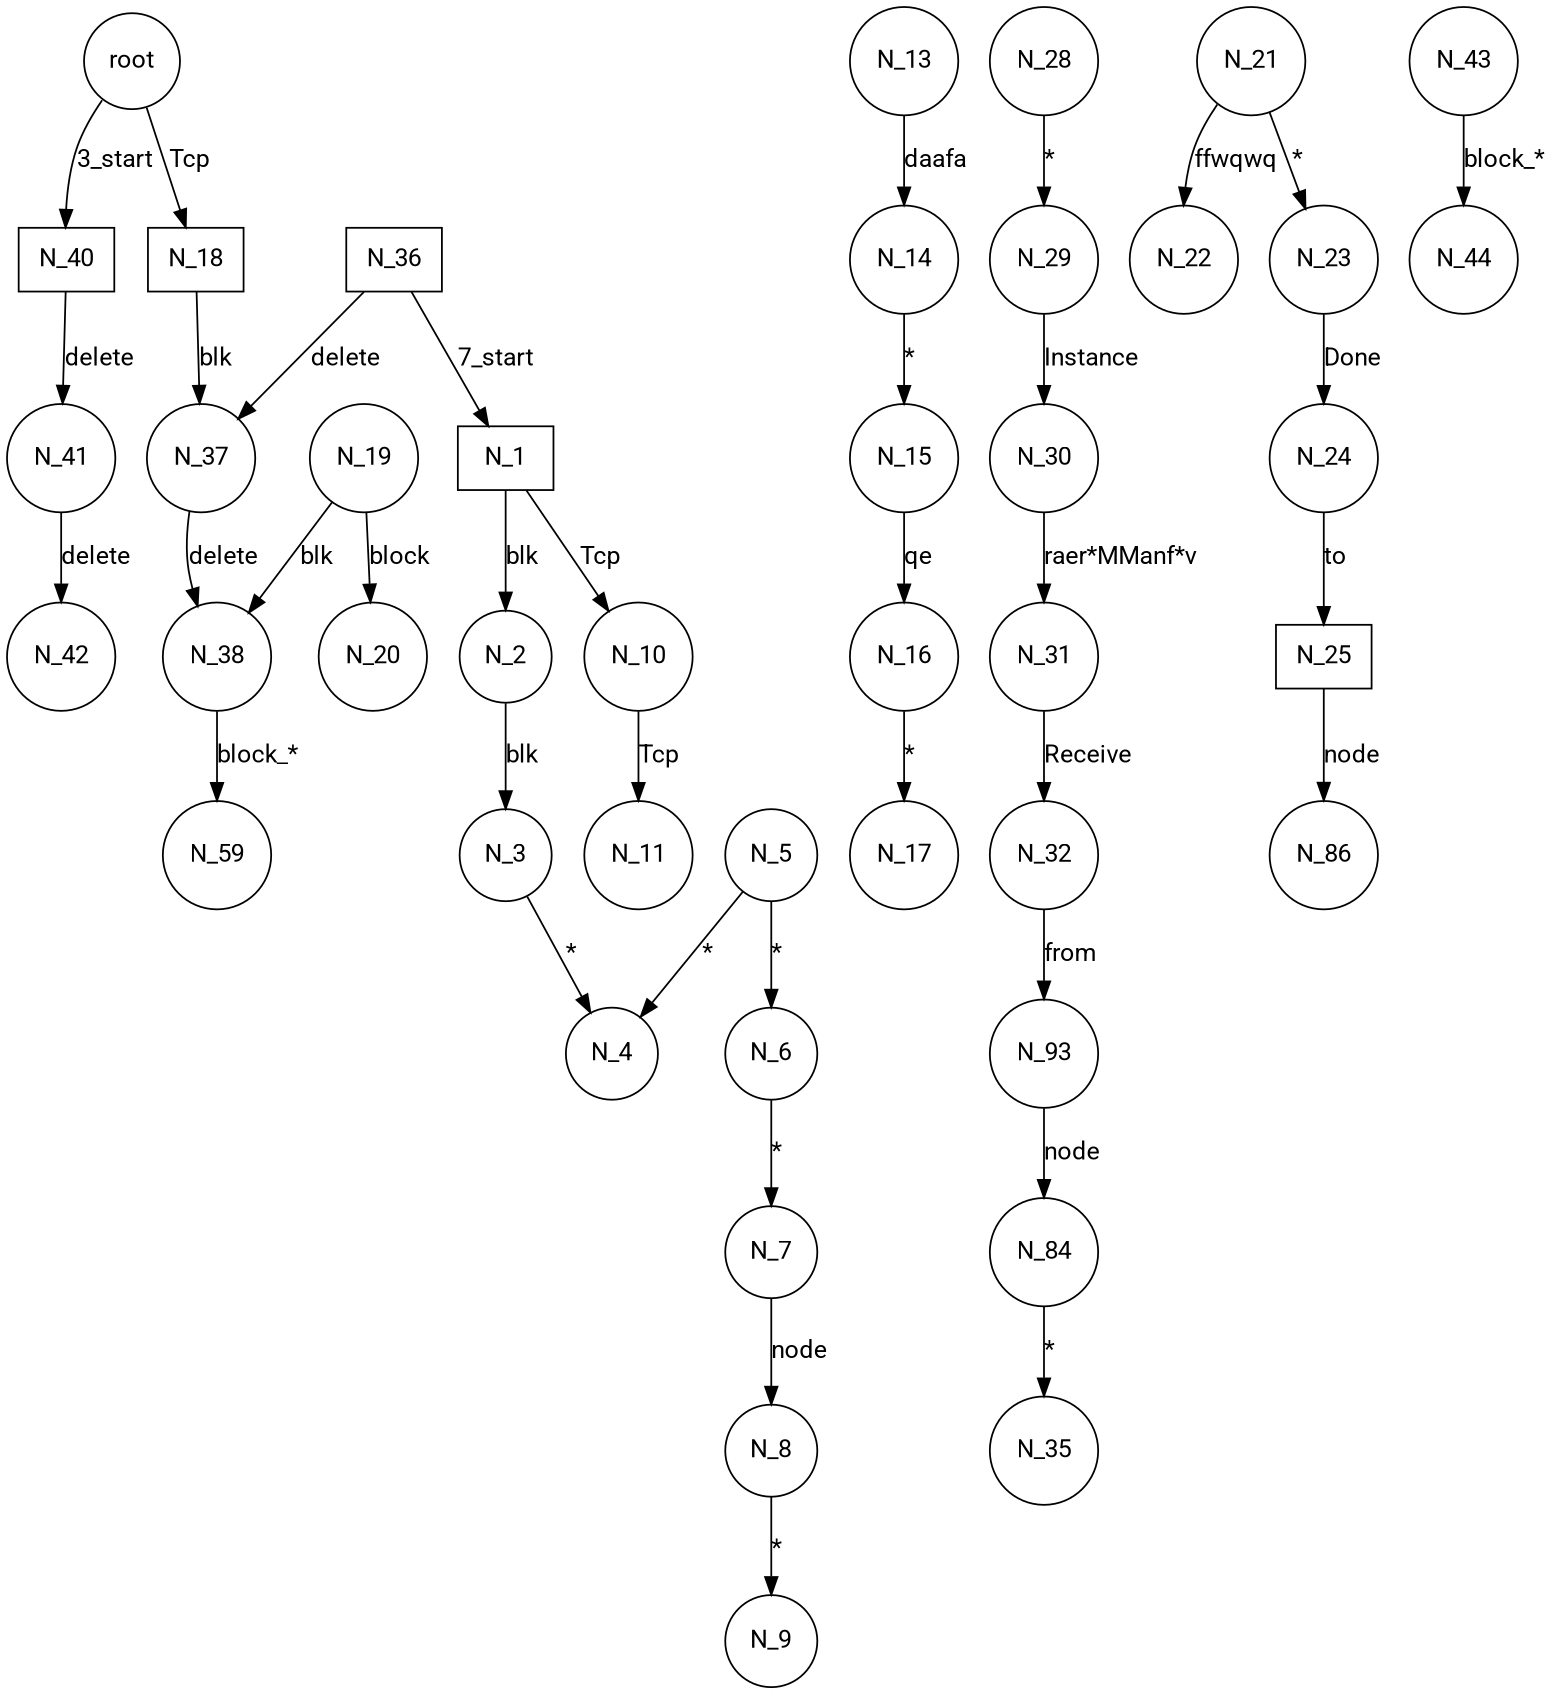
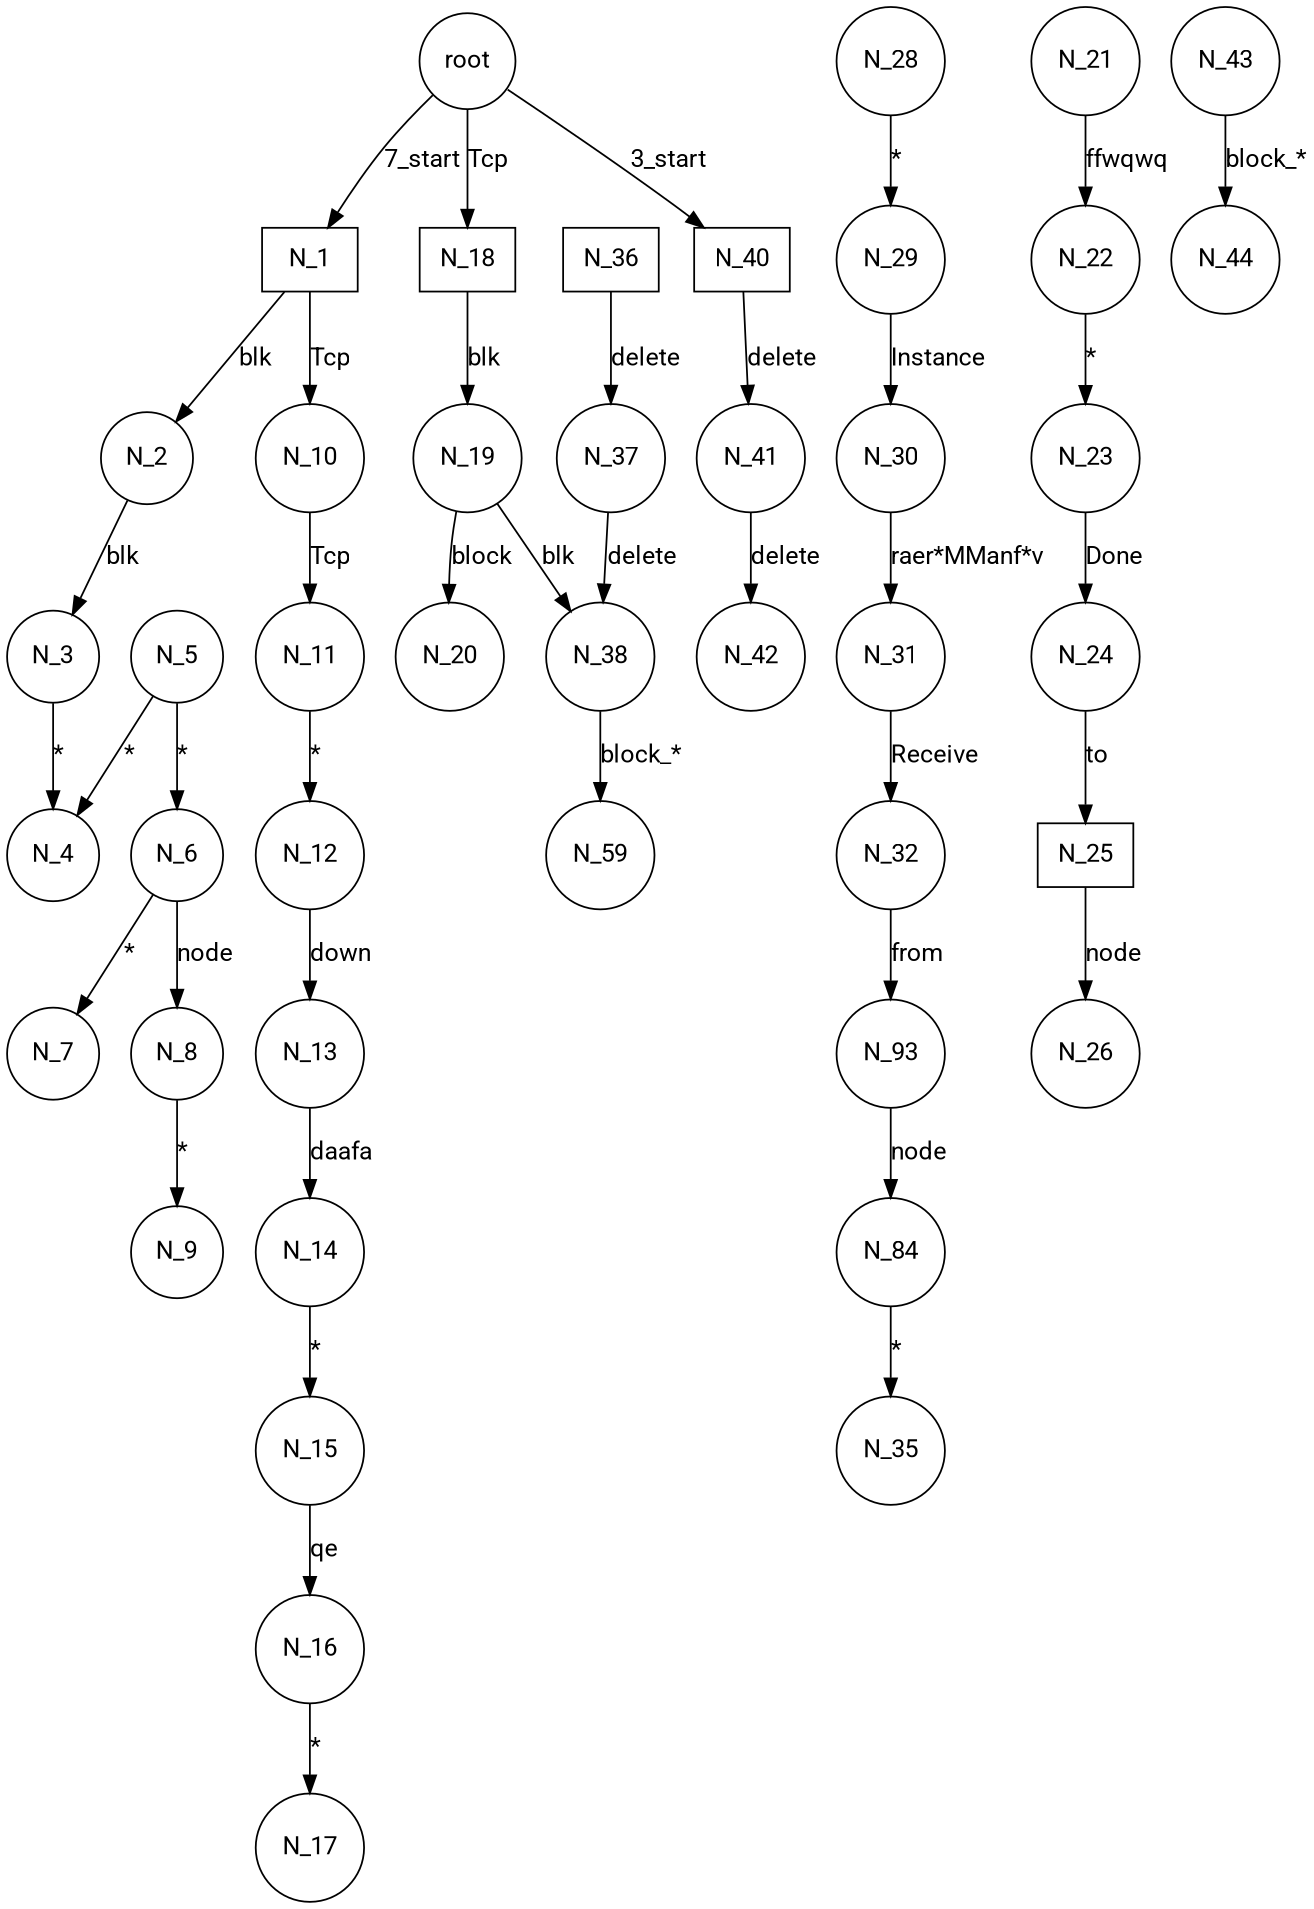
(1284, 152) -> (1086, 350)
(198, 339) -> (468, 339)
(445, 351) -> (382, 150)
none -> (310, 855)
(1324, 855) -> (1086, 1054)
(771, 1343) -> (177, 945)
